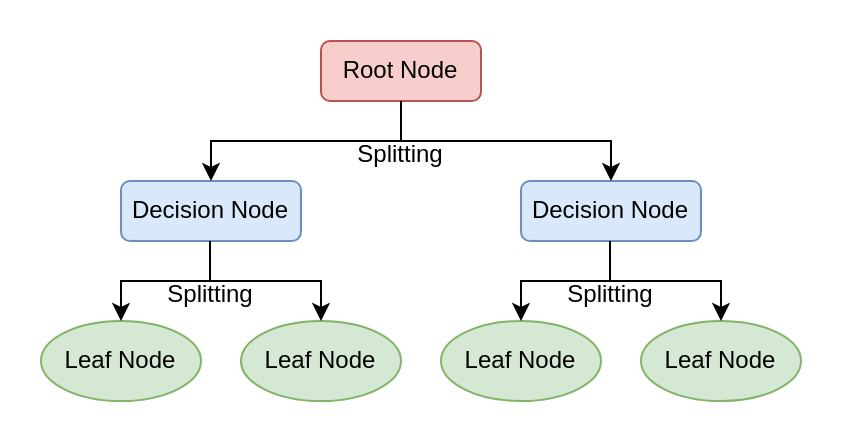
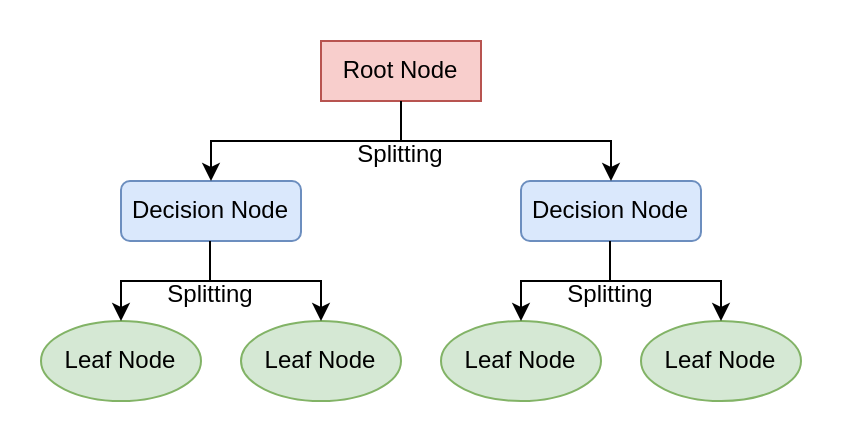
(401, 71) -> (401, 71)
